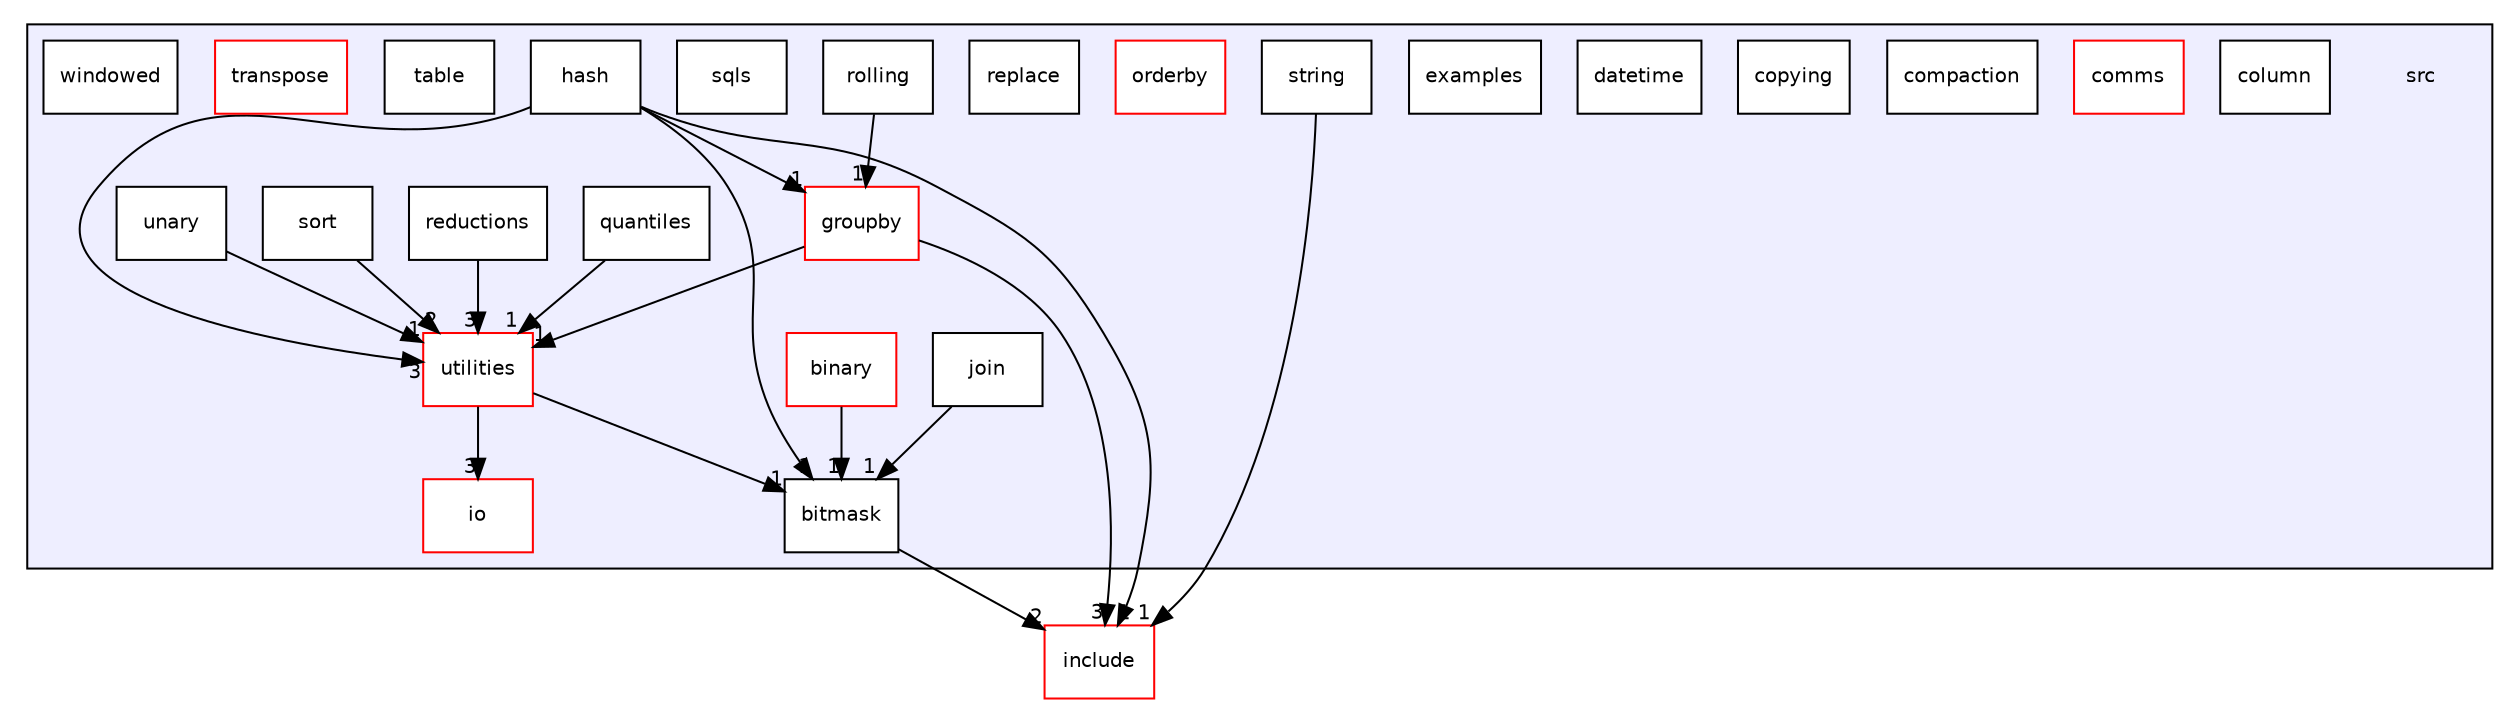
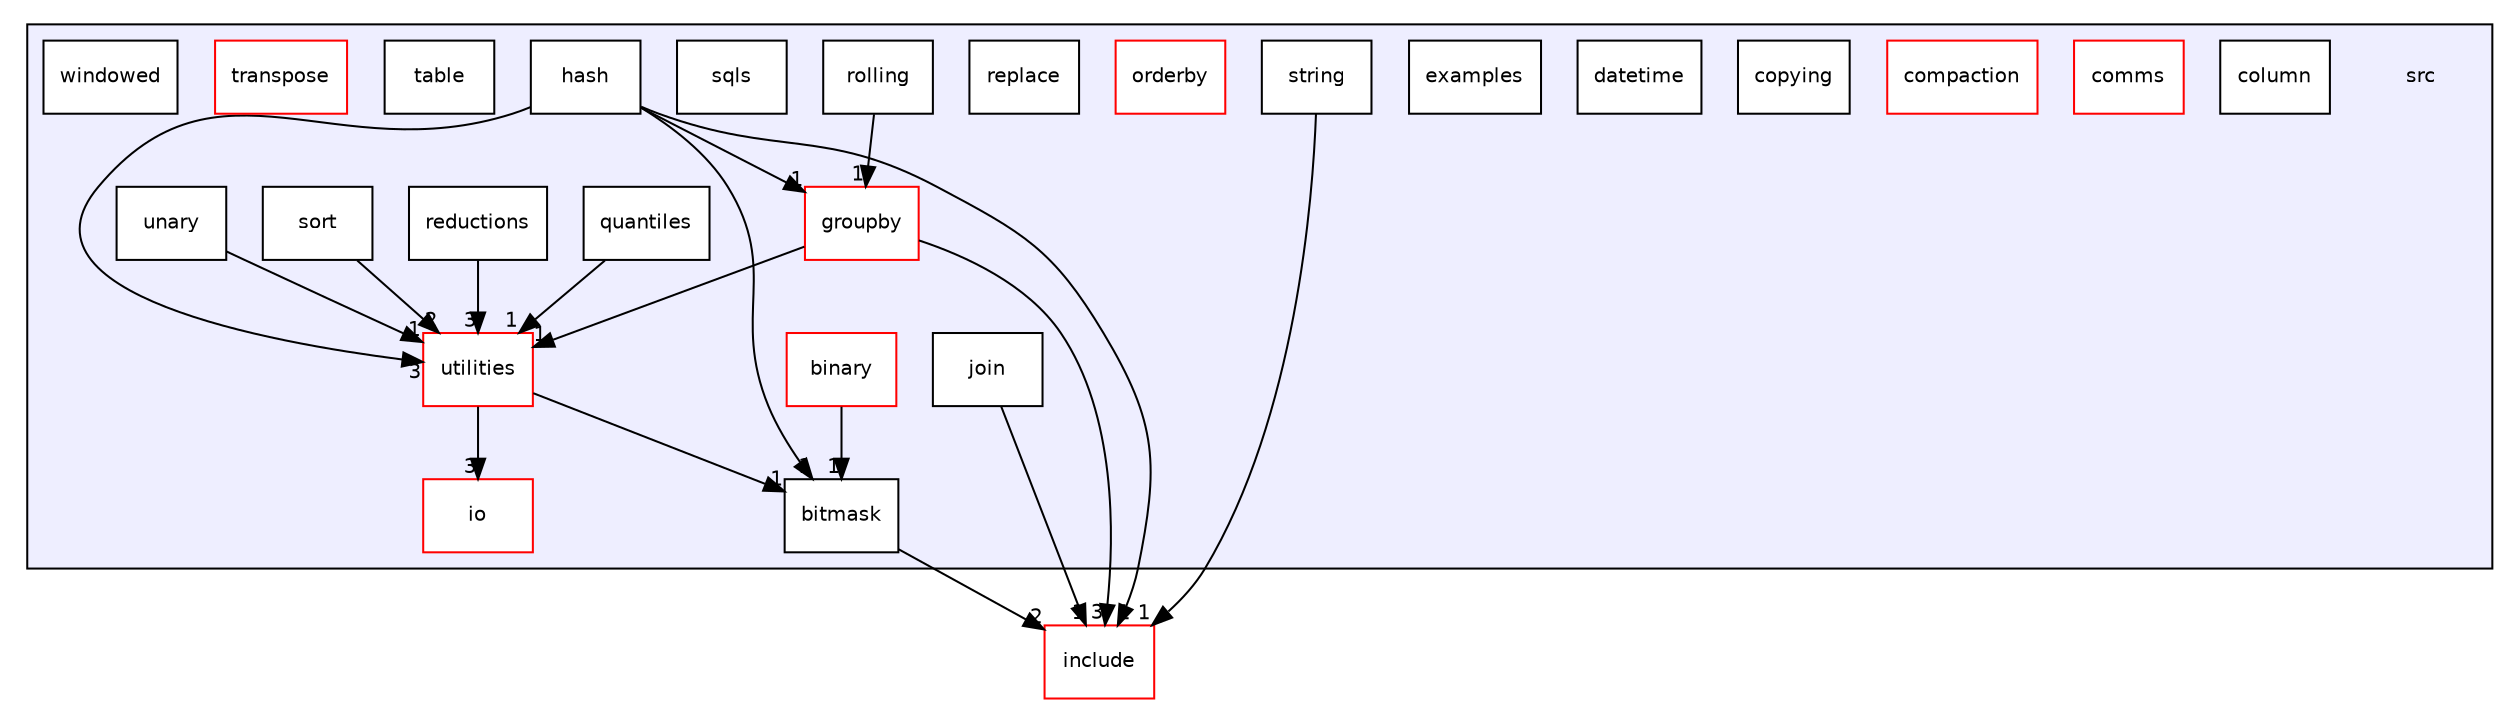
(1962, 77) -> (1962, 77)
(922, 436) -> (1040, 506)
